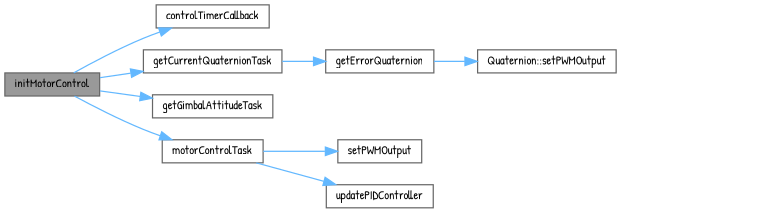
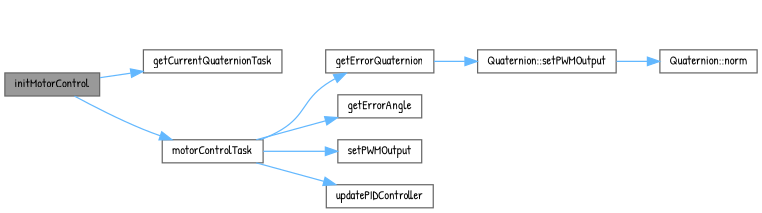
(213, 16) -> none
(298, 61) -> (300, 112)
none -> (709, 61)
(213, 106) -> none
none -> (380, 106)
